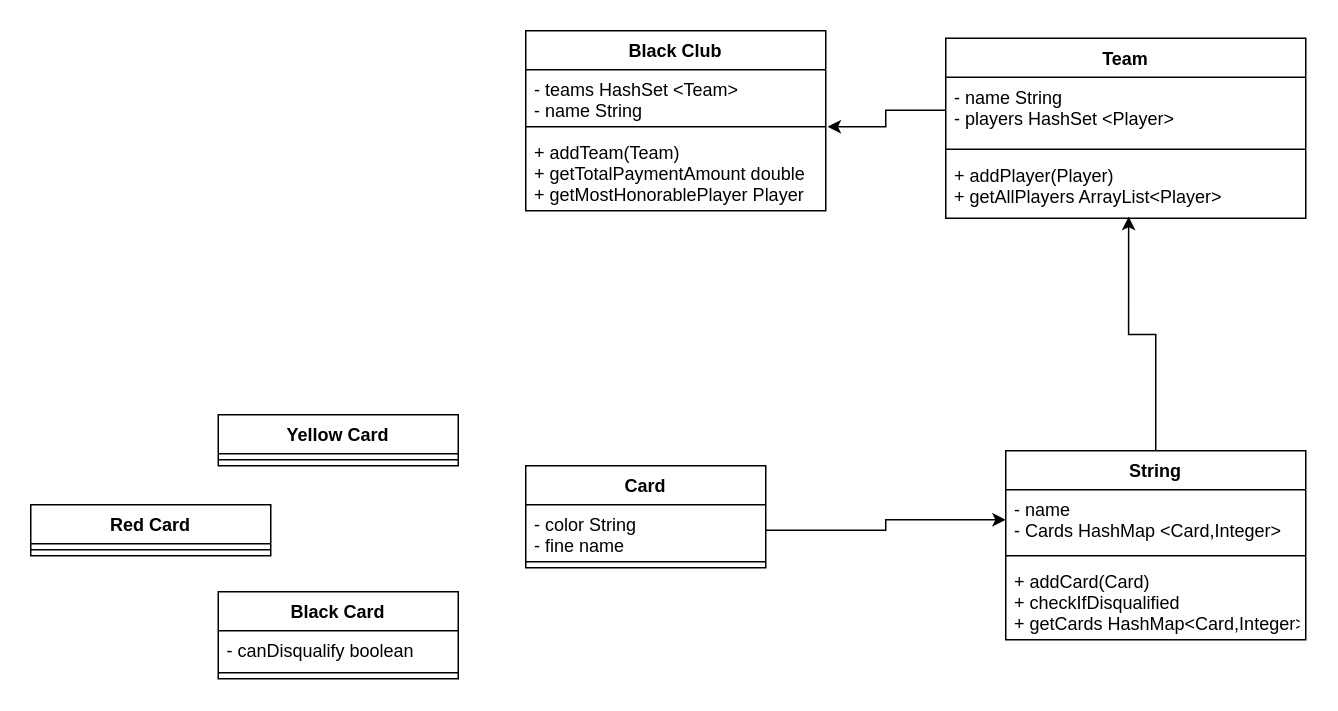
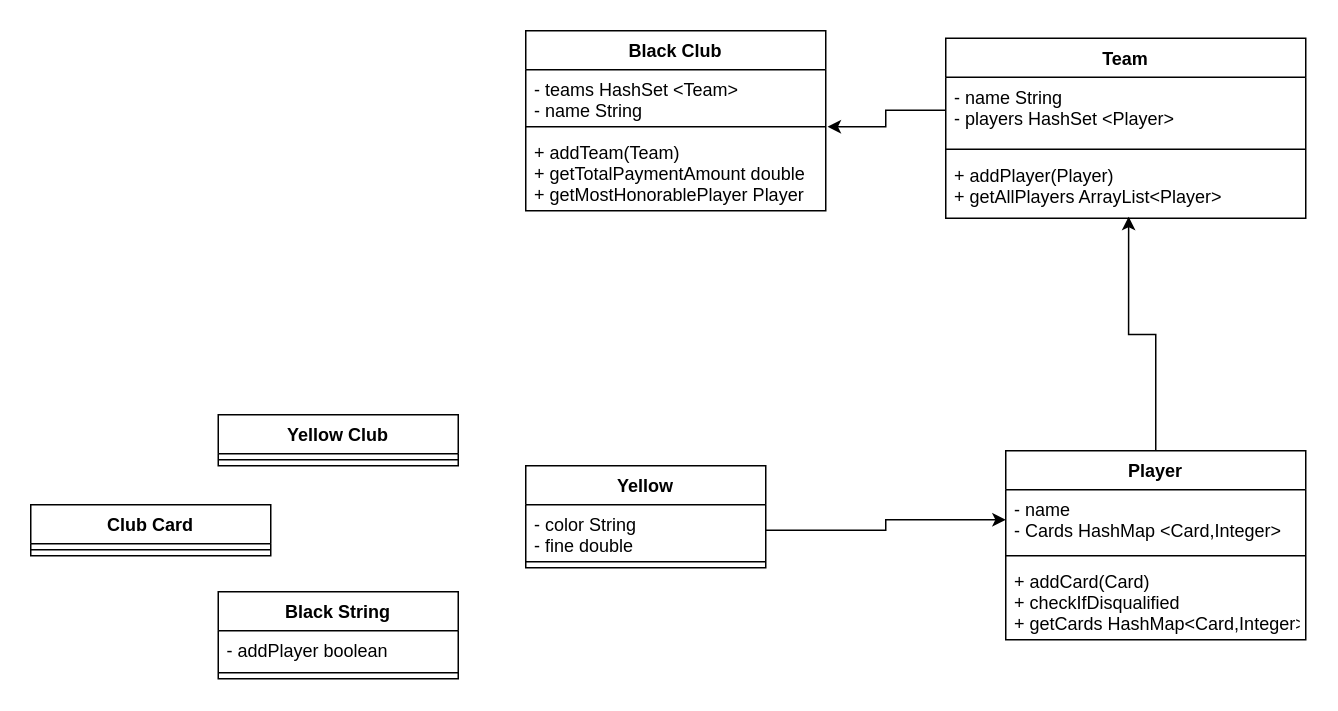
(338, 435) -> (338, 435)
(1155, 471) -> (1155, 471)
(645, 486) -> (645, 486)
(150, 525) -> (150, 525)
(595, 525) -> (595, 525)
(338, 612) -> (338, 612)
(328, 651) -> (313, 651)
